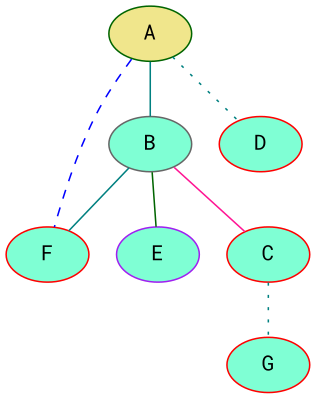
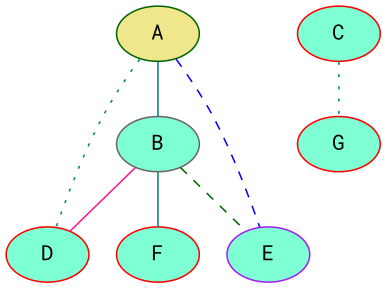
(85, 139) -> (225, 140)
(154, 199) -> (213, 199)
(210, 200) -> (103, 199)
